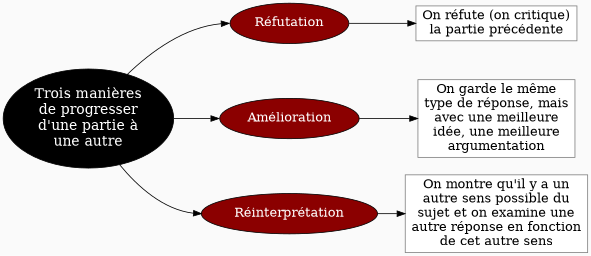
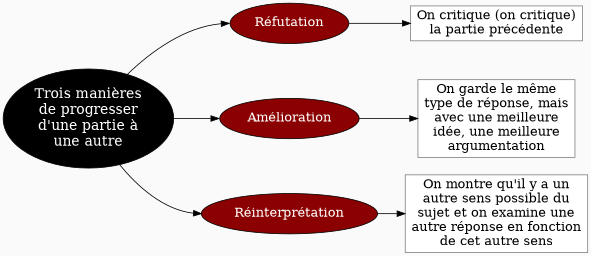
(496, 23) -> (496, 23)
